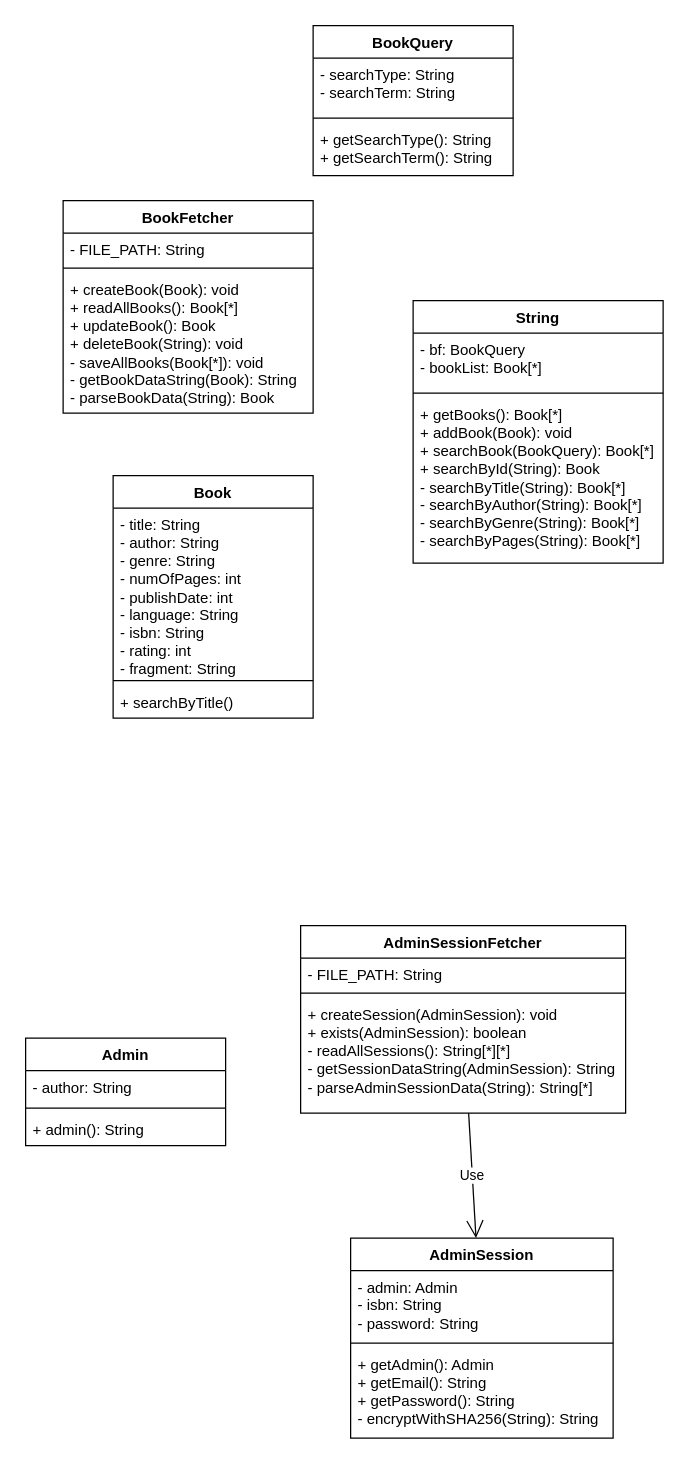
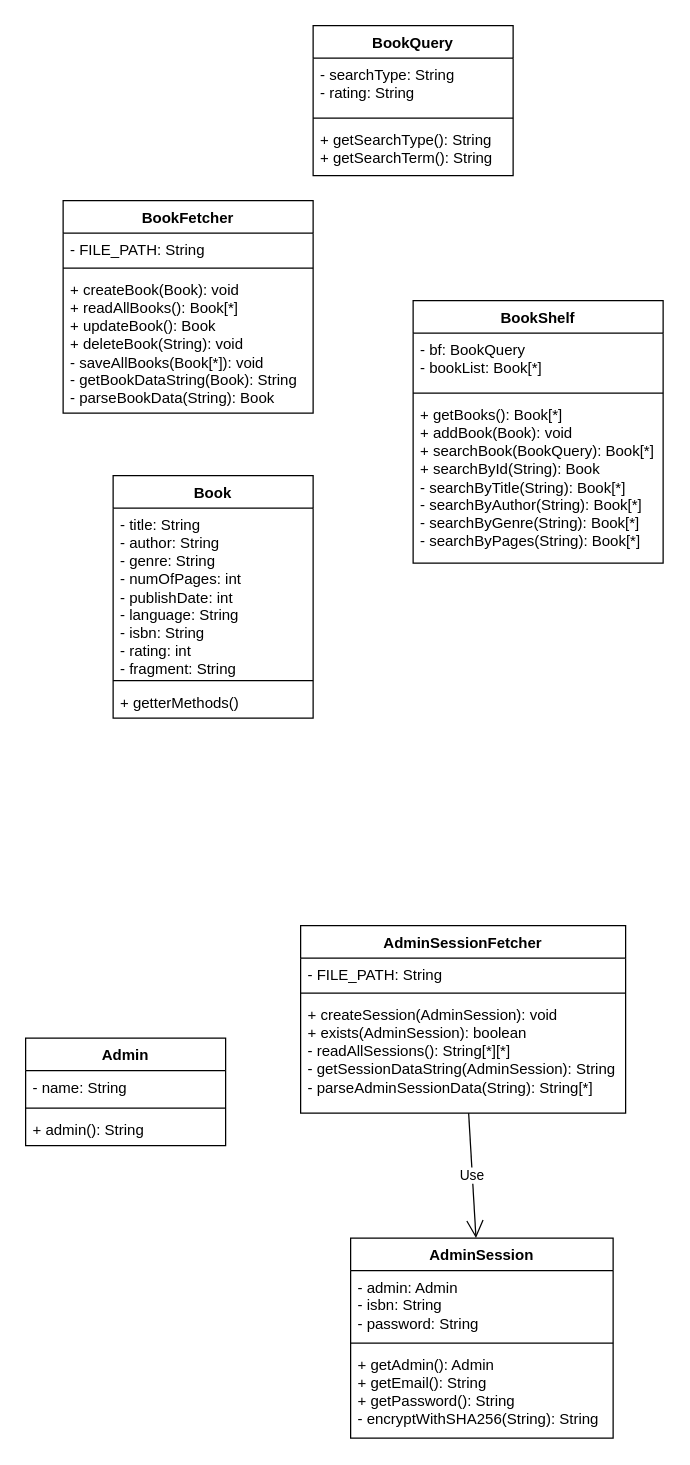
(397, 85) -> (397, 85)
(538, 318) -> (538, 318)
(186, 703) -> (190, 703)
(93, 1088) -> (84, 1088)
